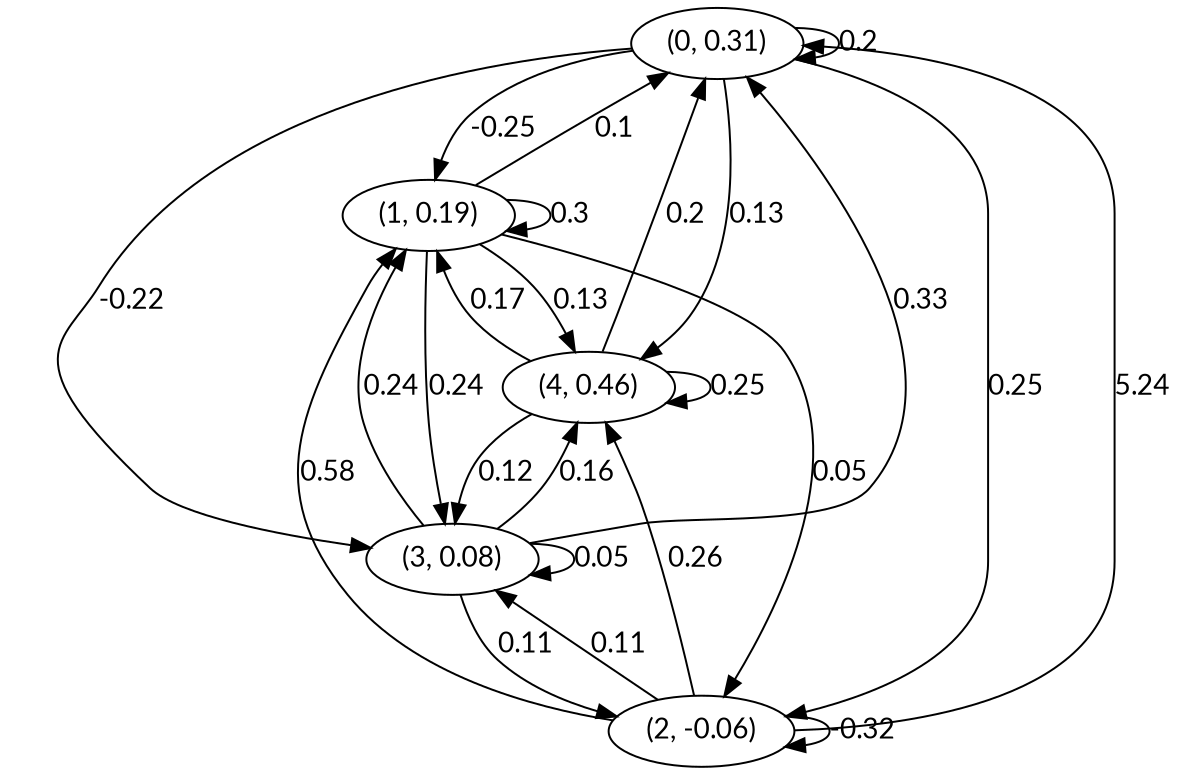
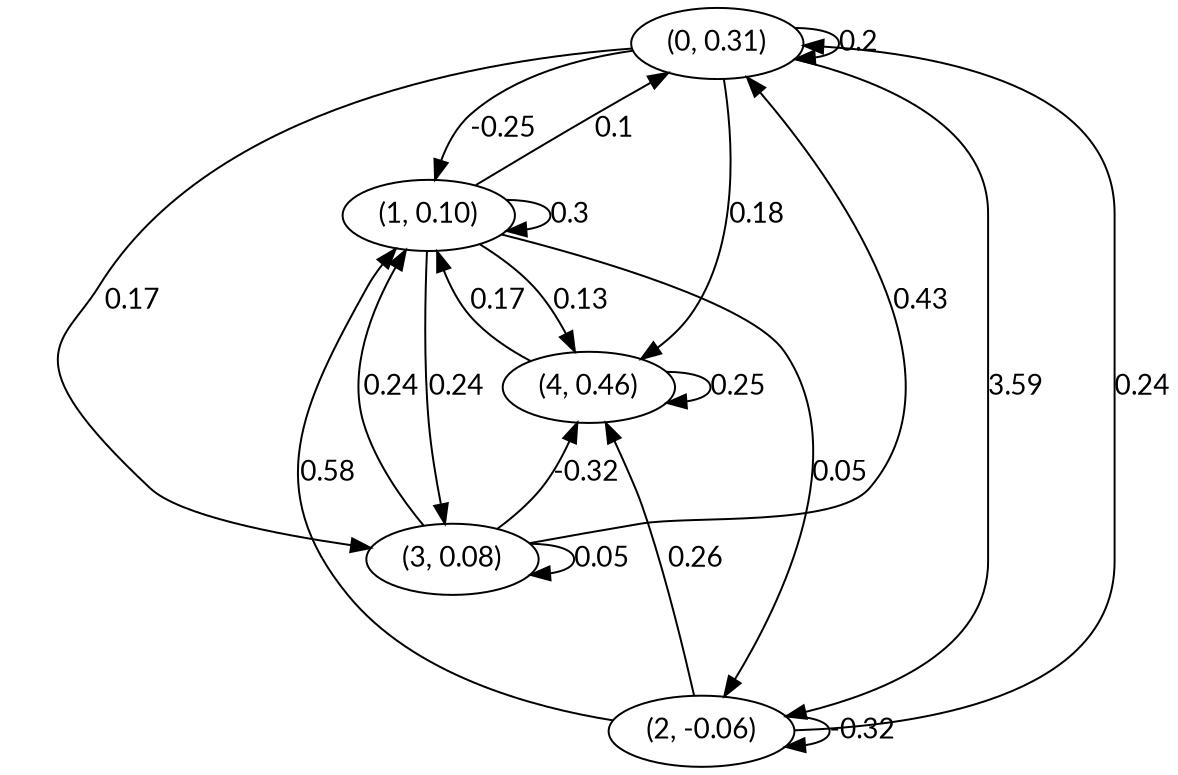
(429, 215) -> (429, 215)
(757, 215) -> (757, 215)
(651, 225) -> none
(132, 301) -> (132, 301)
(921, 301) -> (921, 301)
(1016, 387) -> (1016, 387)
(1142, 387) -> (1142, 387)
(485, 451) -> none
(587, 473) -> (587, 473)
(585, 651) -> none
(512, 672) -> none
